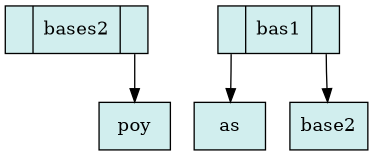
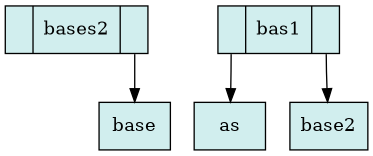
(135, 126) -> (135, 126)
